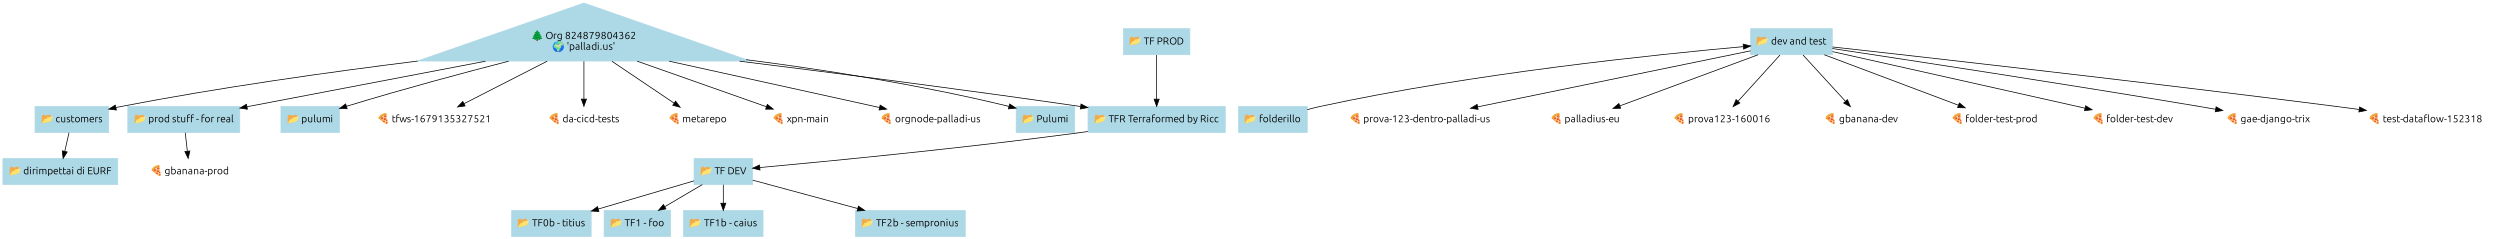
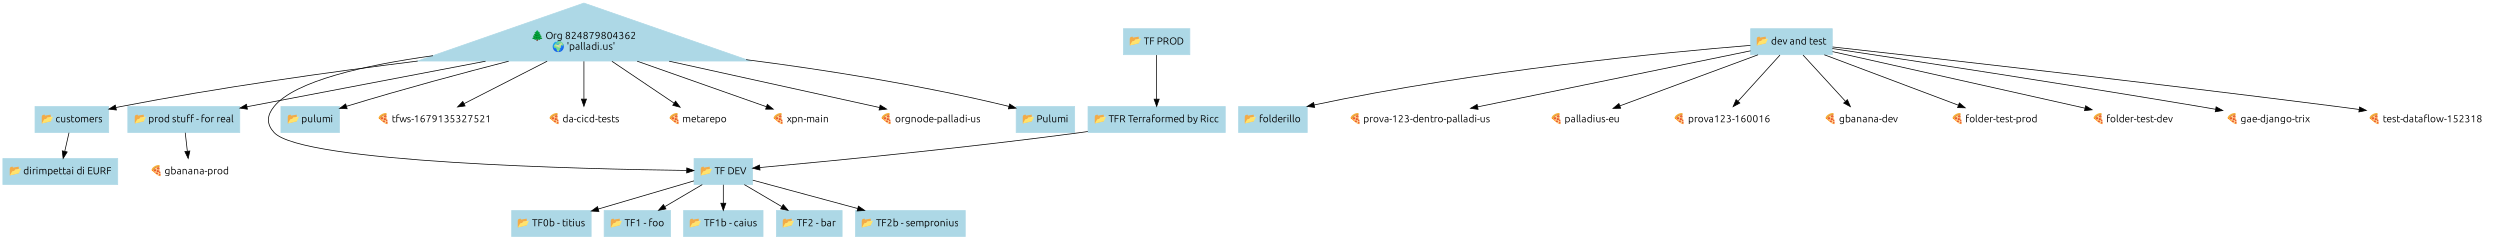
(1524, 71) -> (1531, 69)
(944, 88) -> (380, 156)
none -> (809, 224)
